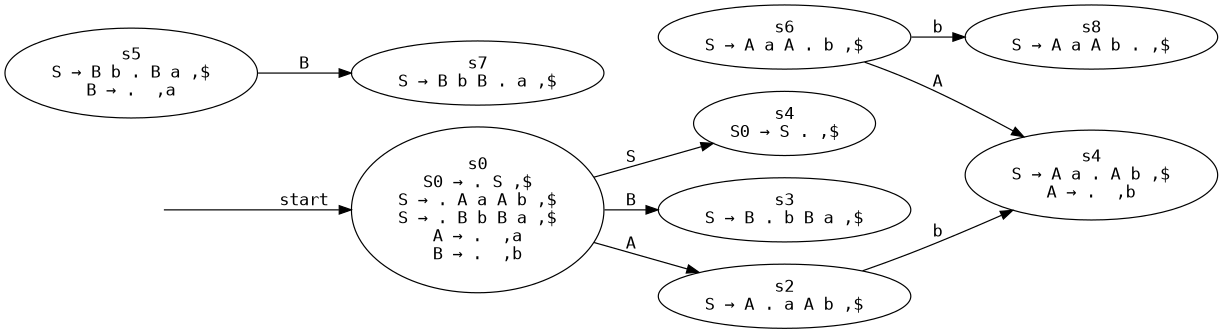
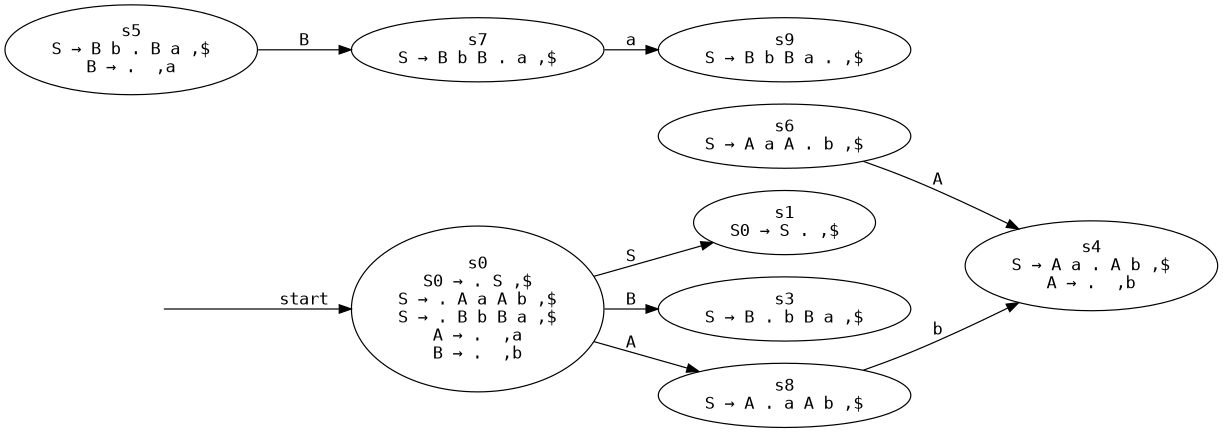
(1091, 37) -> none
none -> (785, 50)
(785, 123) -> (785, 223)
(785, 296) -> (785, 395)
